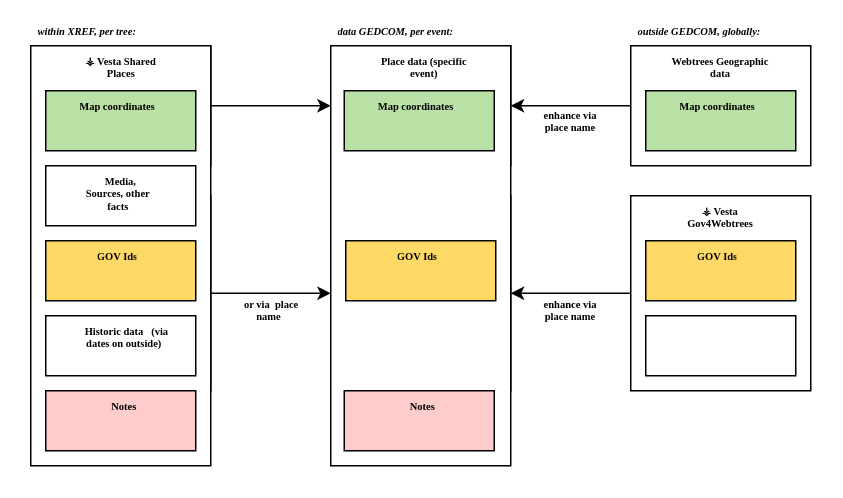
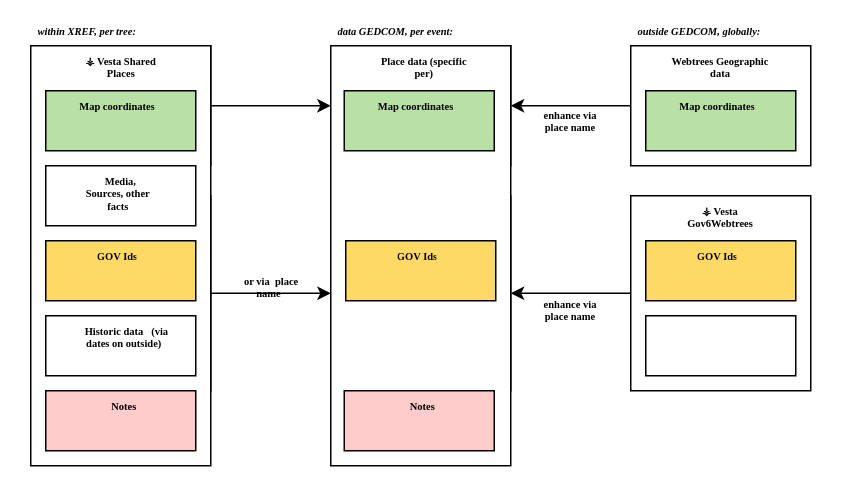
(425, 78) -> (425, 78)
(721, 228) -> (721, 228)
(270, 326) -> (270, 304)
